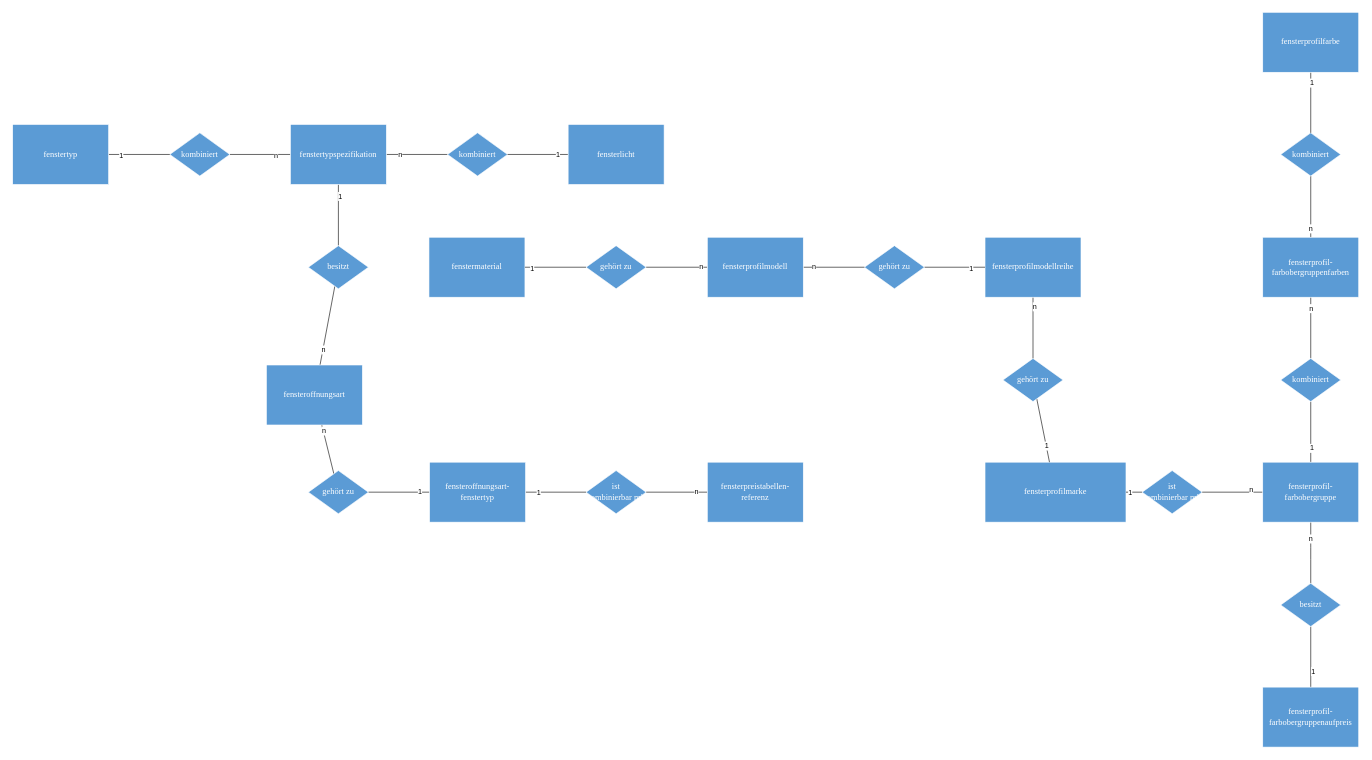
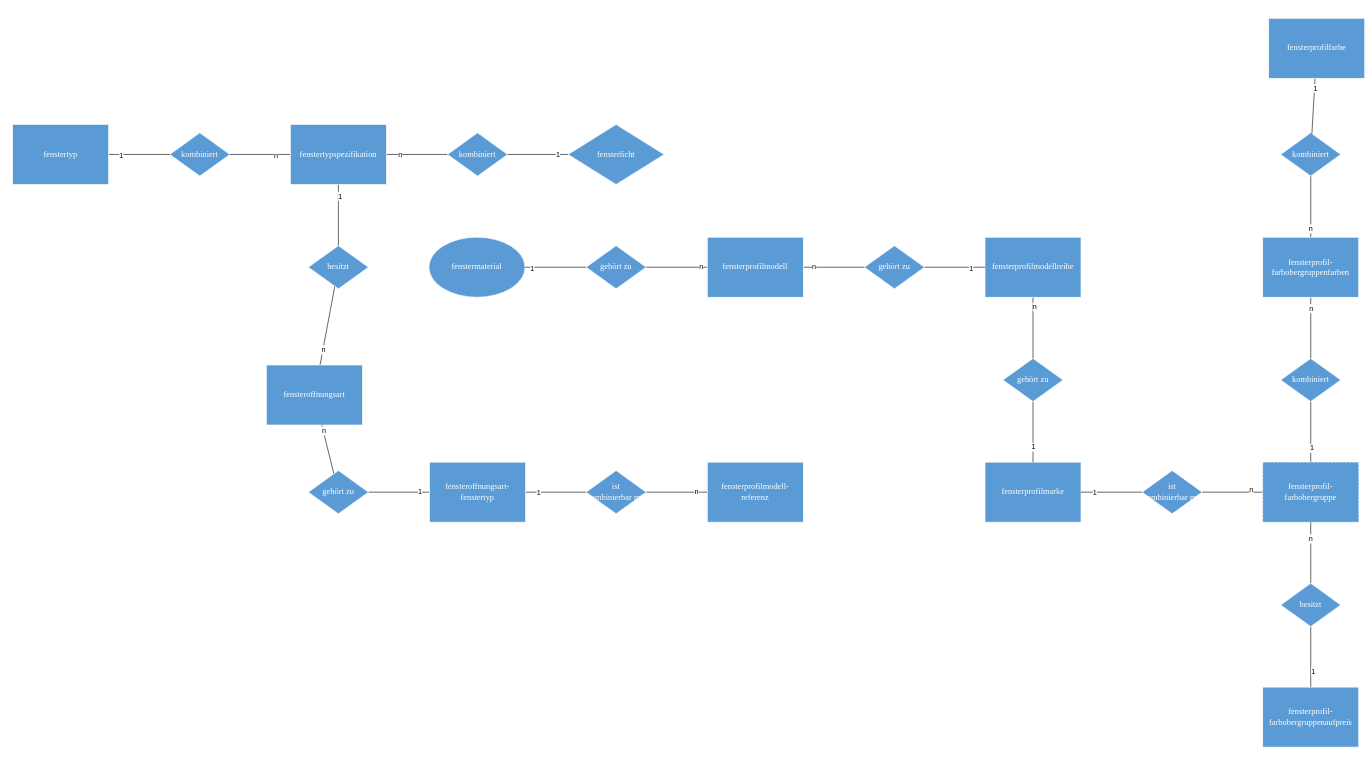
(1311, 42) -> (1317, 48)
(616, 155) -> (616, 155)
(477, 267) -> (477, 267)
(755, 492) -> (755, 492)
(1055, 492) -> (1033, 492)
(1311, 492) -> (1311, 492)
